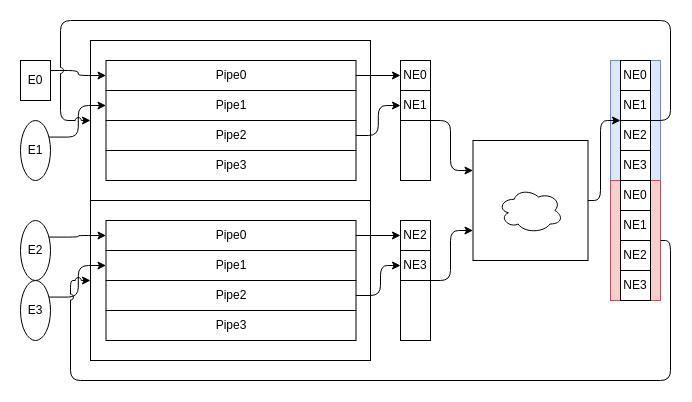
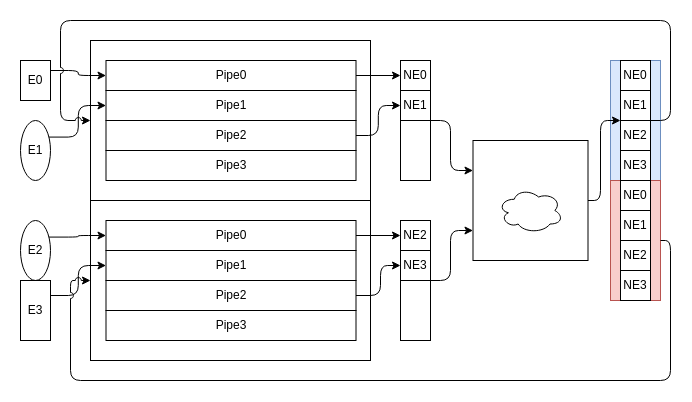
(36, 311) -> (36, 311)
